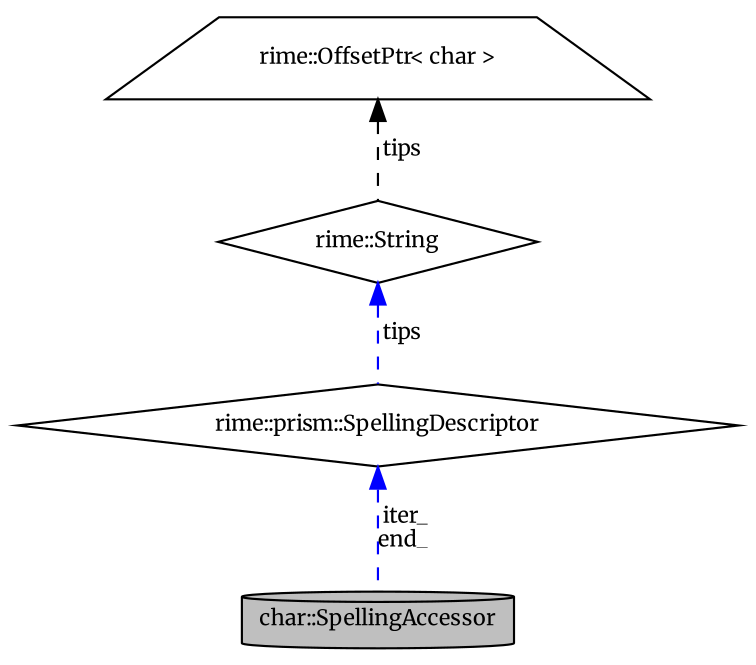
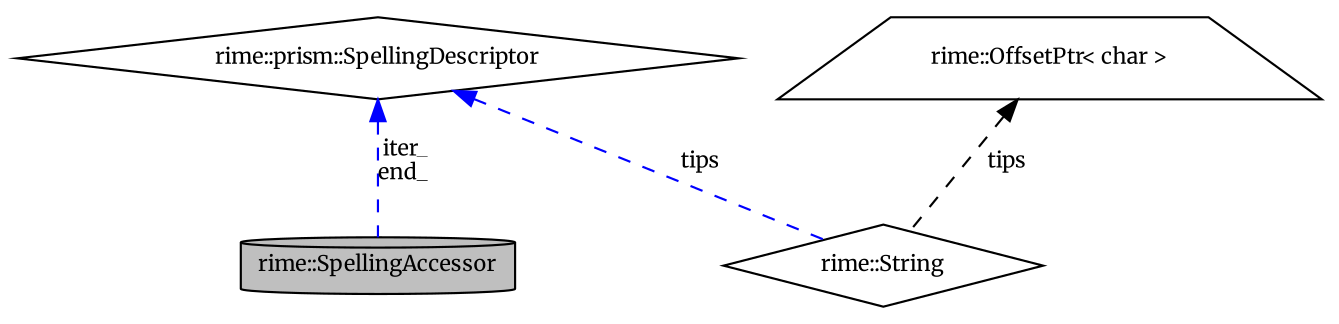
(378, 344) -> (649, 169)
(378, 620) -> (378, 266)
